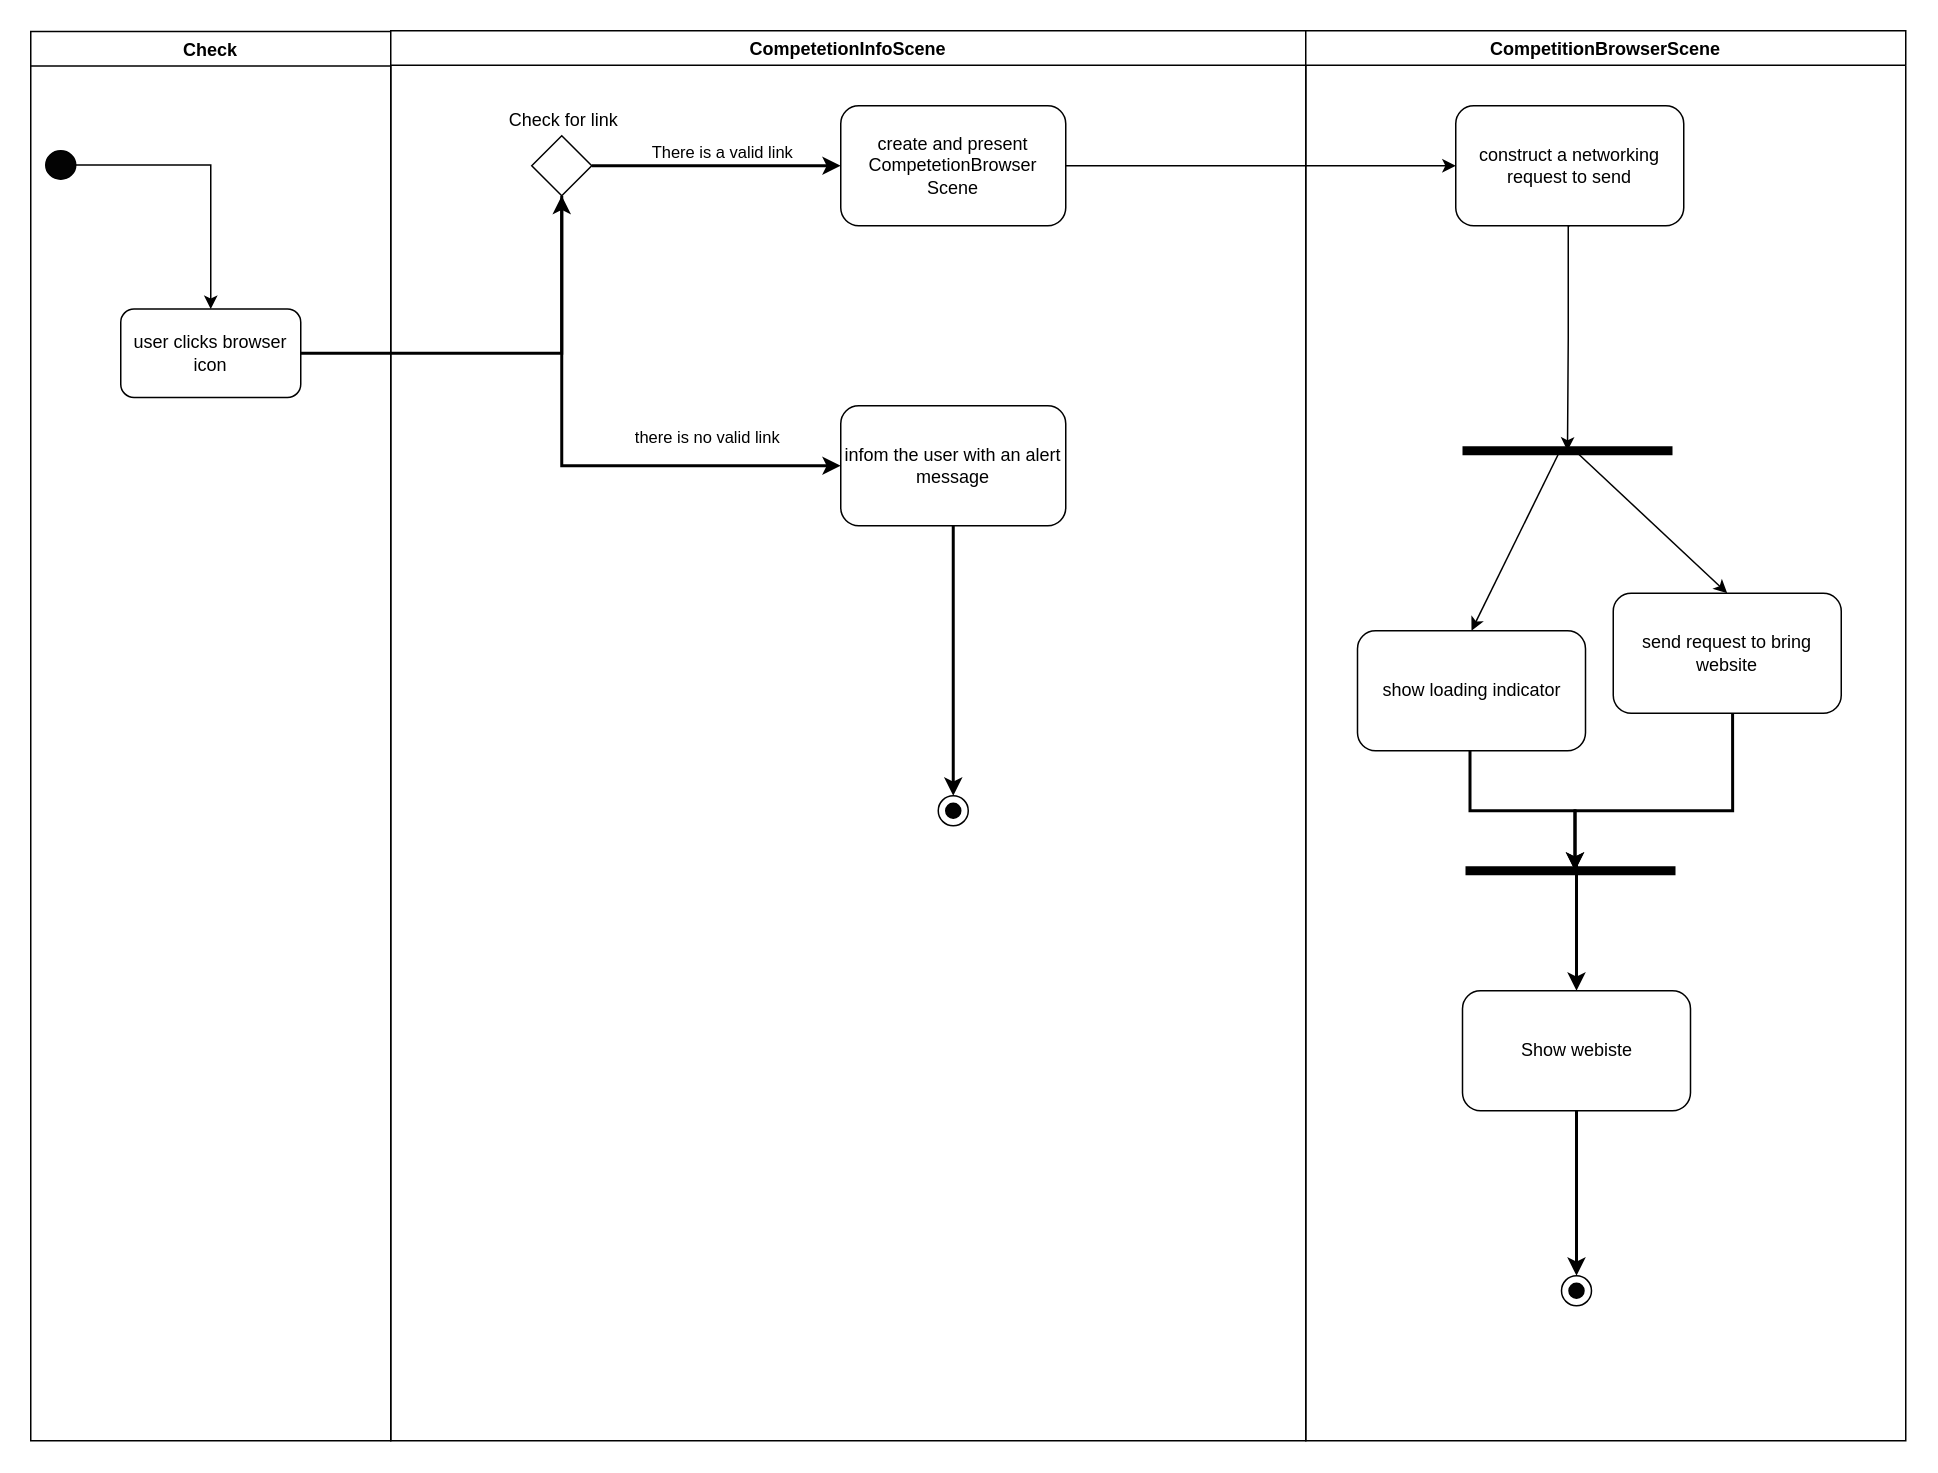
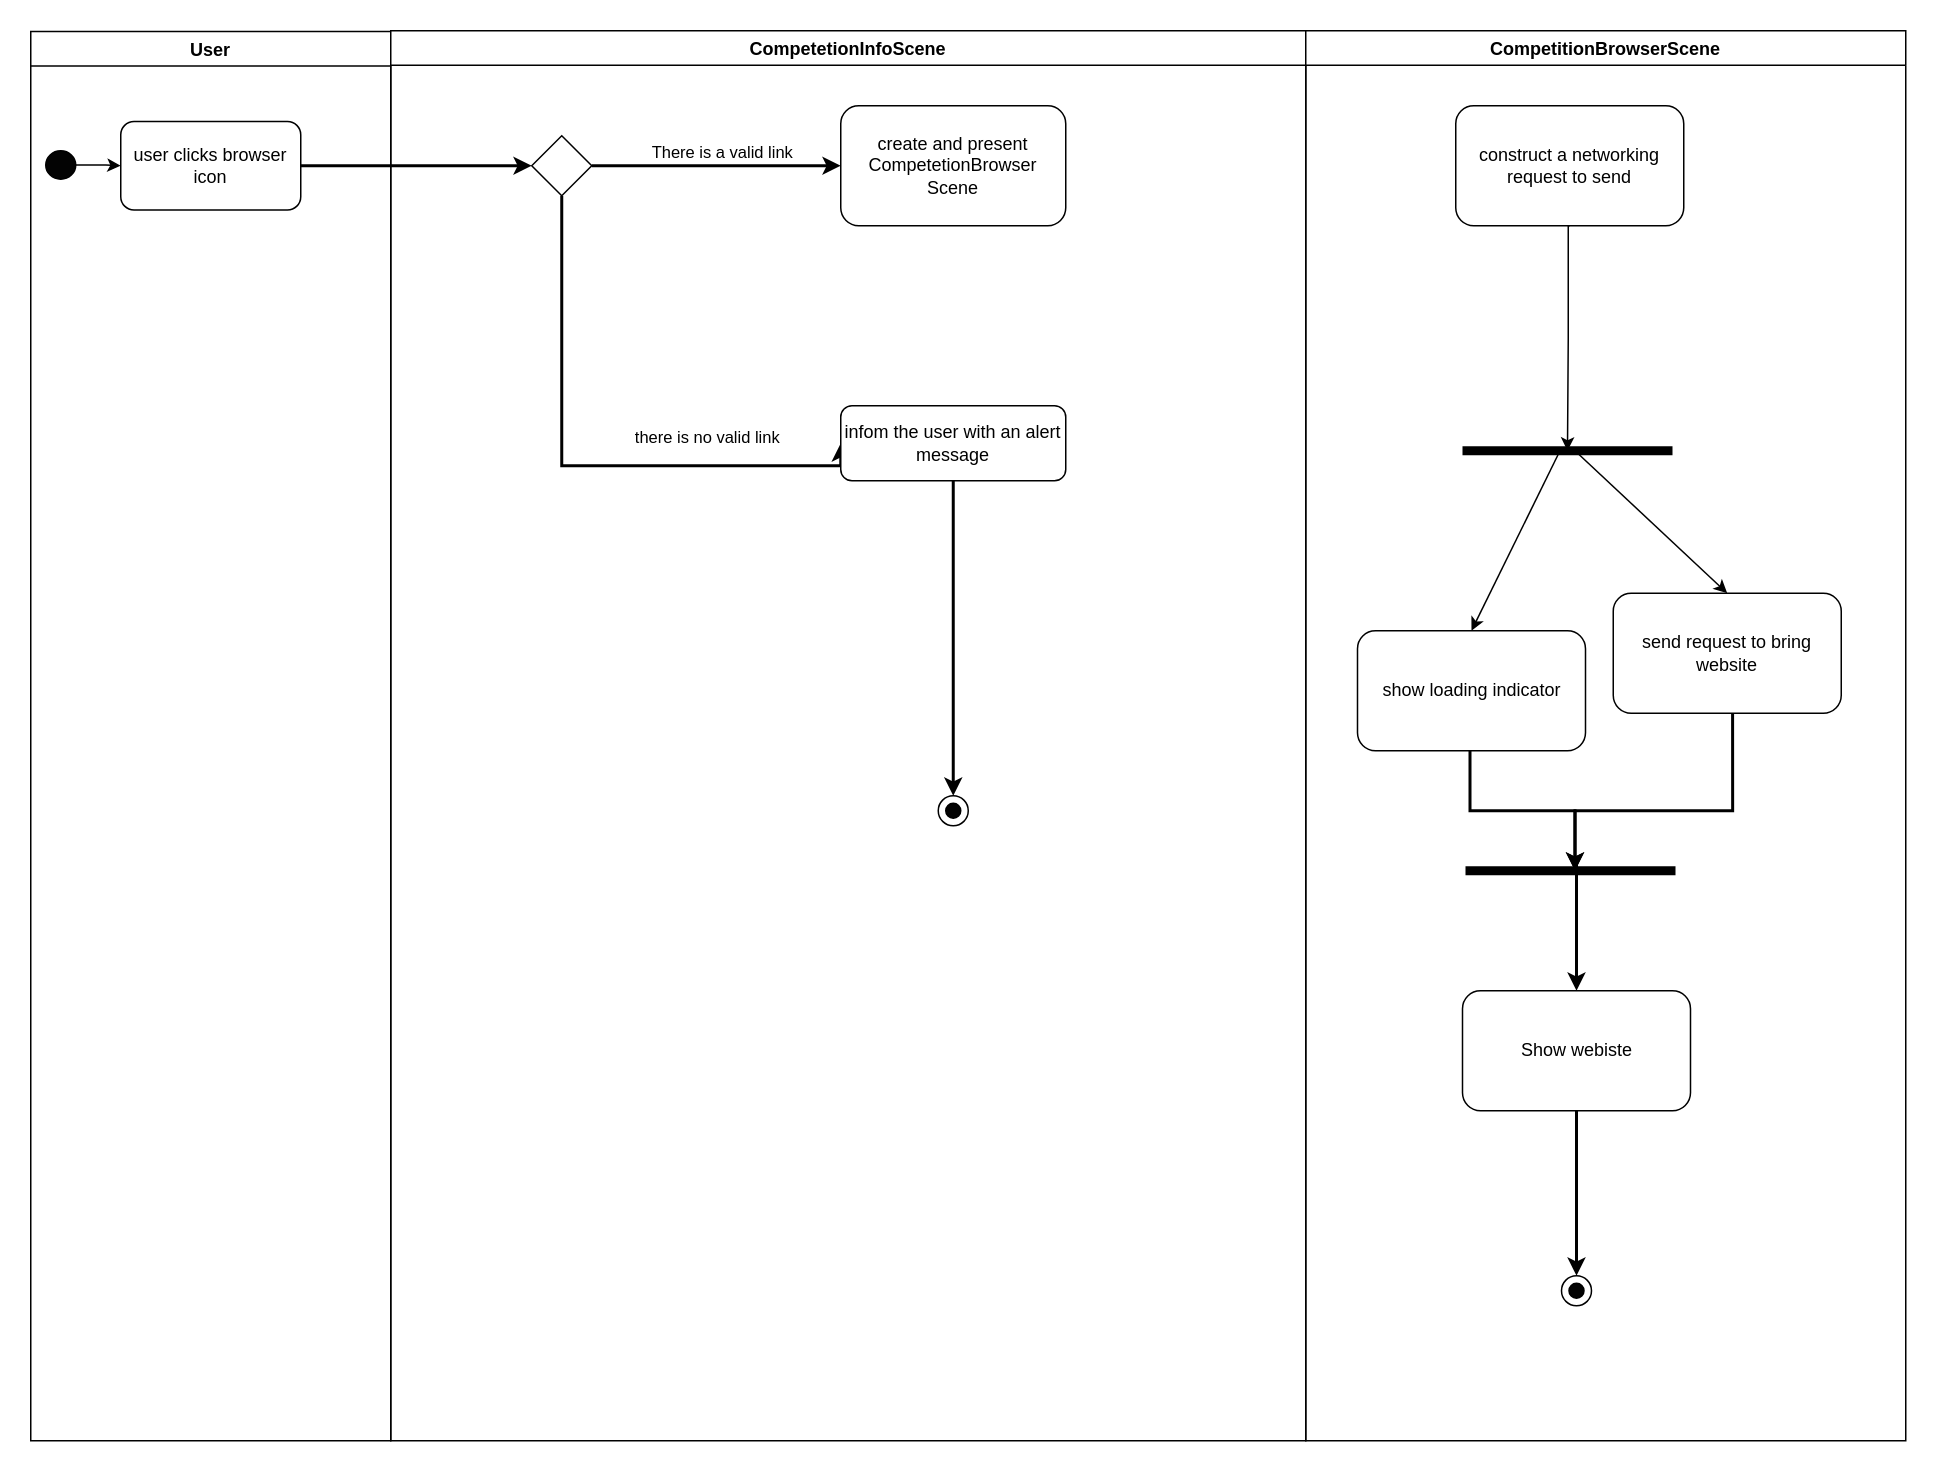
(210, 50) -> (210, 50)
(563, 121) -> none
(1256, 166) -> none
(211, 353) -> (211, 166)
(953, 466) -> (953, 443)
